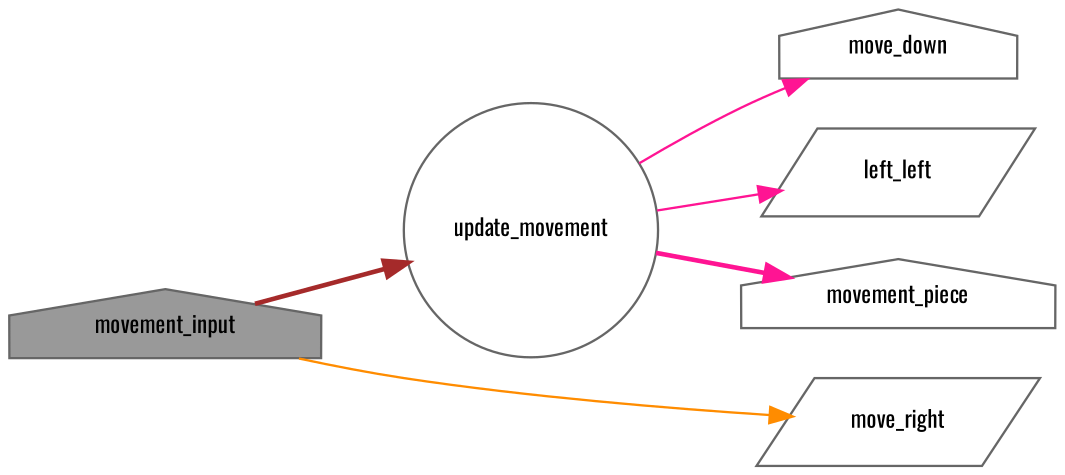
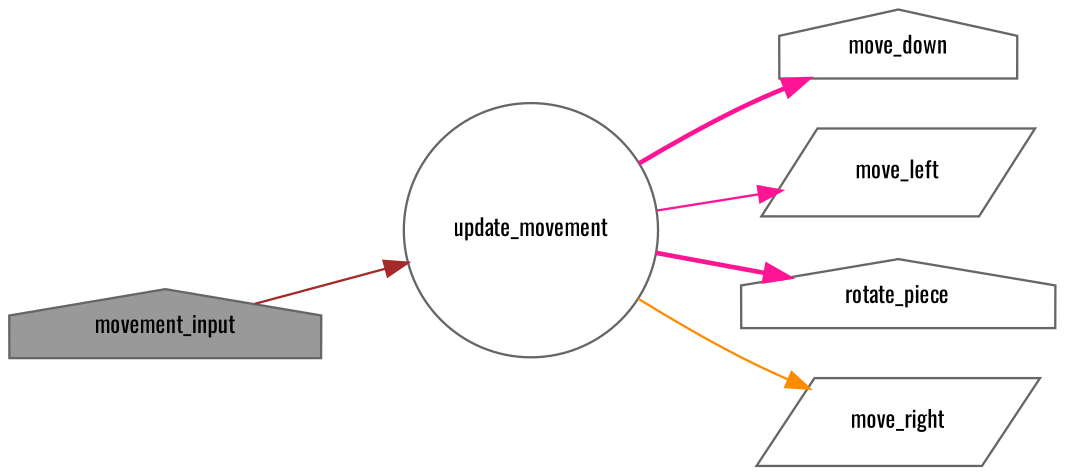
(711, 123) -> (711, 123)
(898, 172) -> (898, 172)
(320, 286) -> (320, 286)
(898, 297) -> (898, 297)
(533, 395) -> (712, 342)
